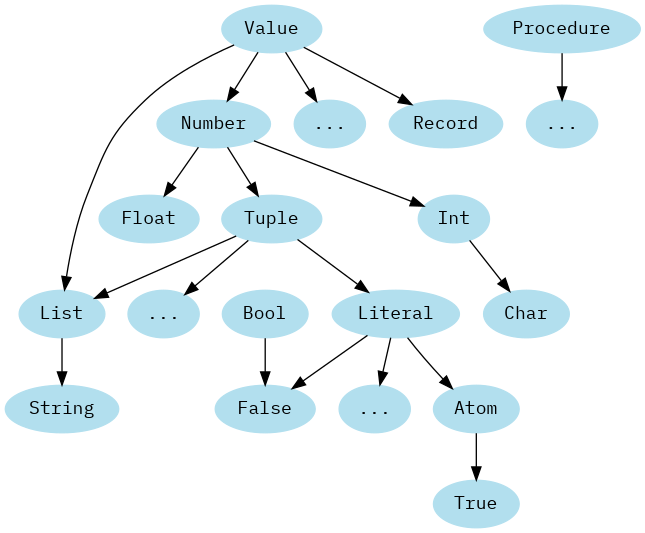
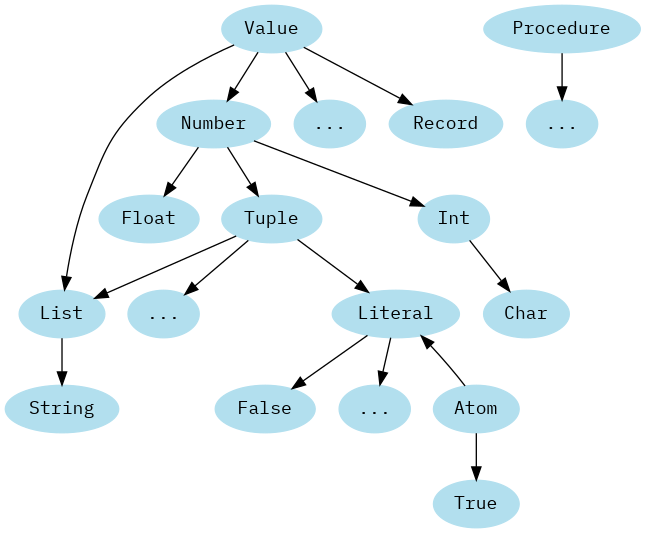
(265, 314) -> none
(425, 359) -> (448, 365)
